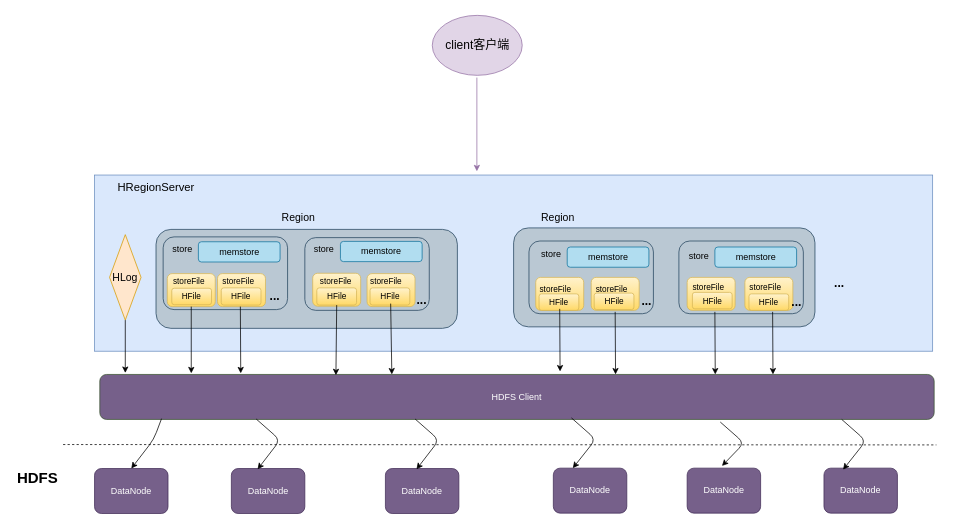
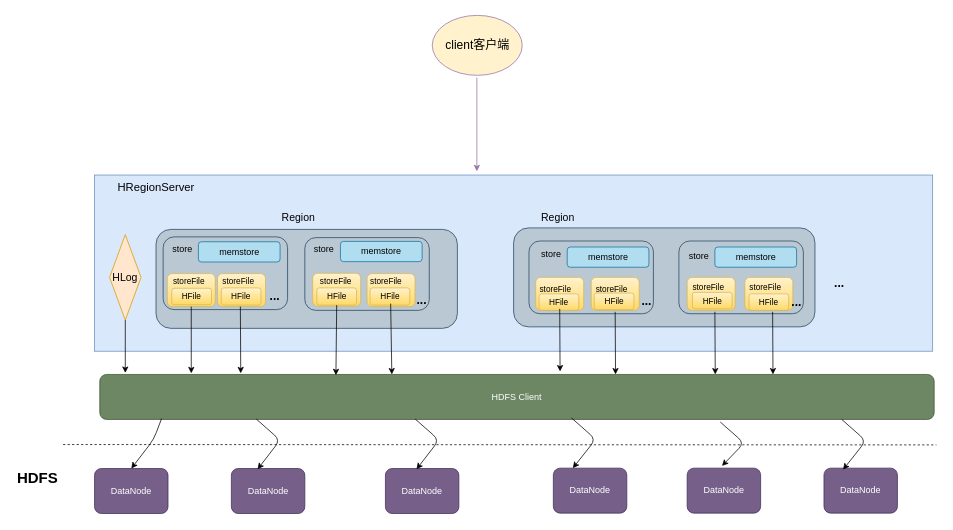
(477, 45) -> (477, 45)
(517, 397) -> (517, 397)
